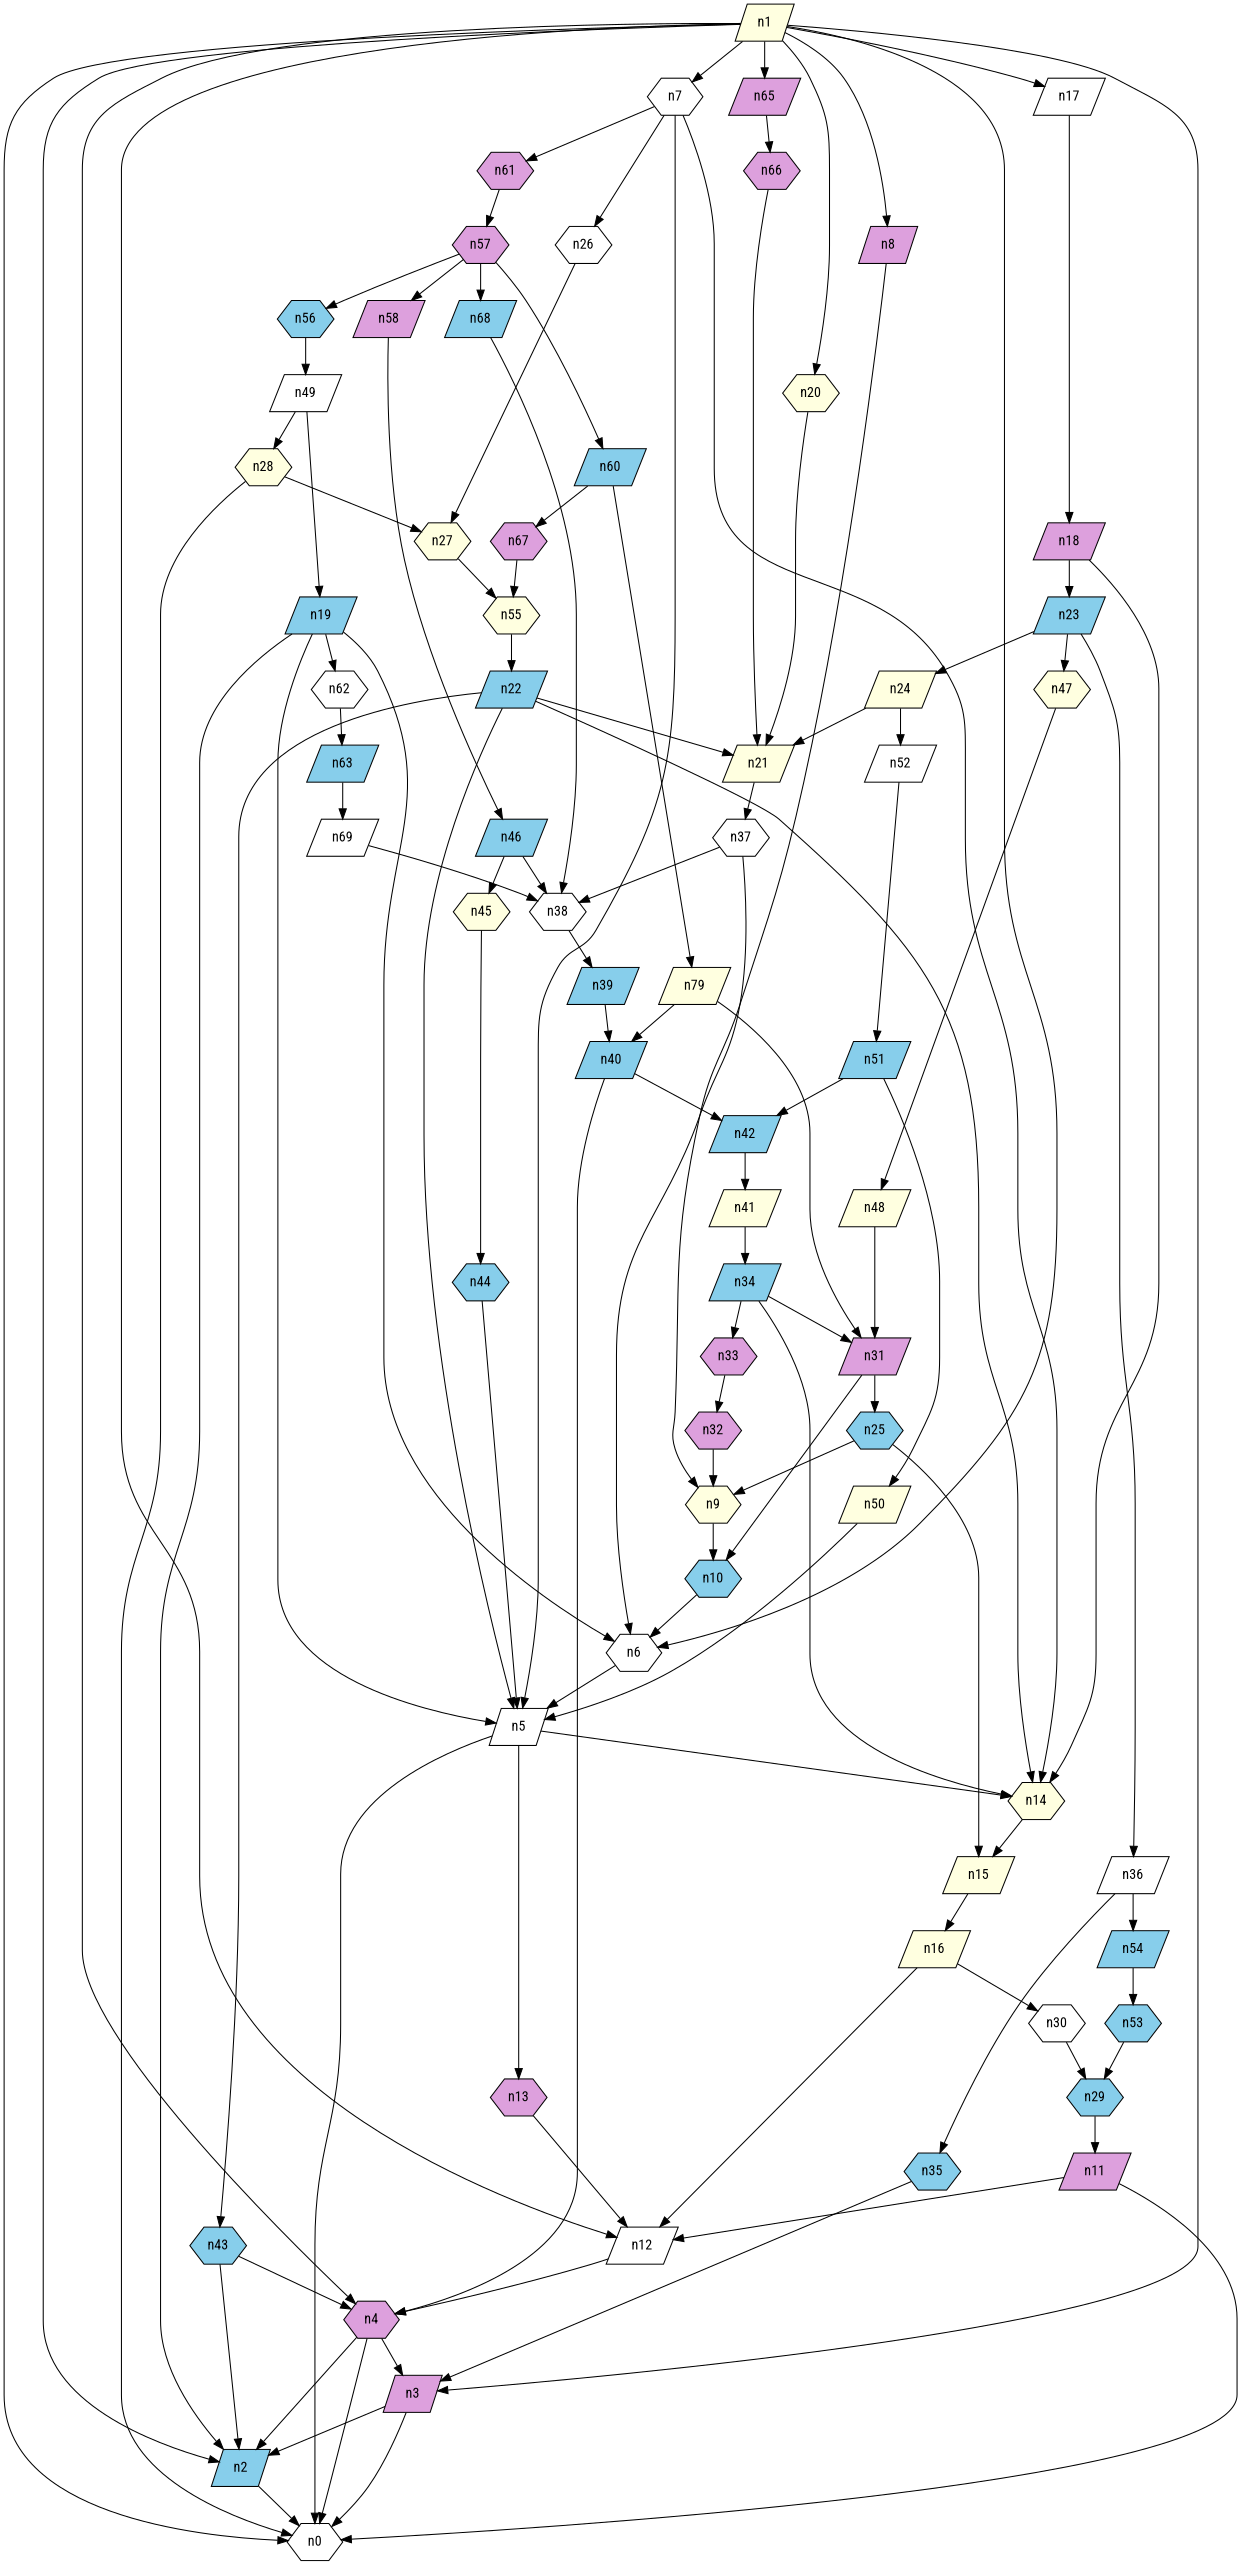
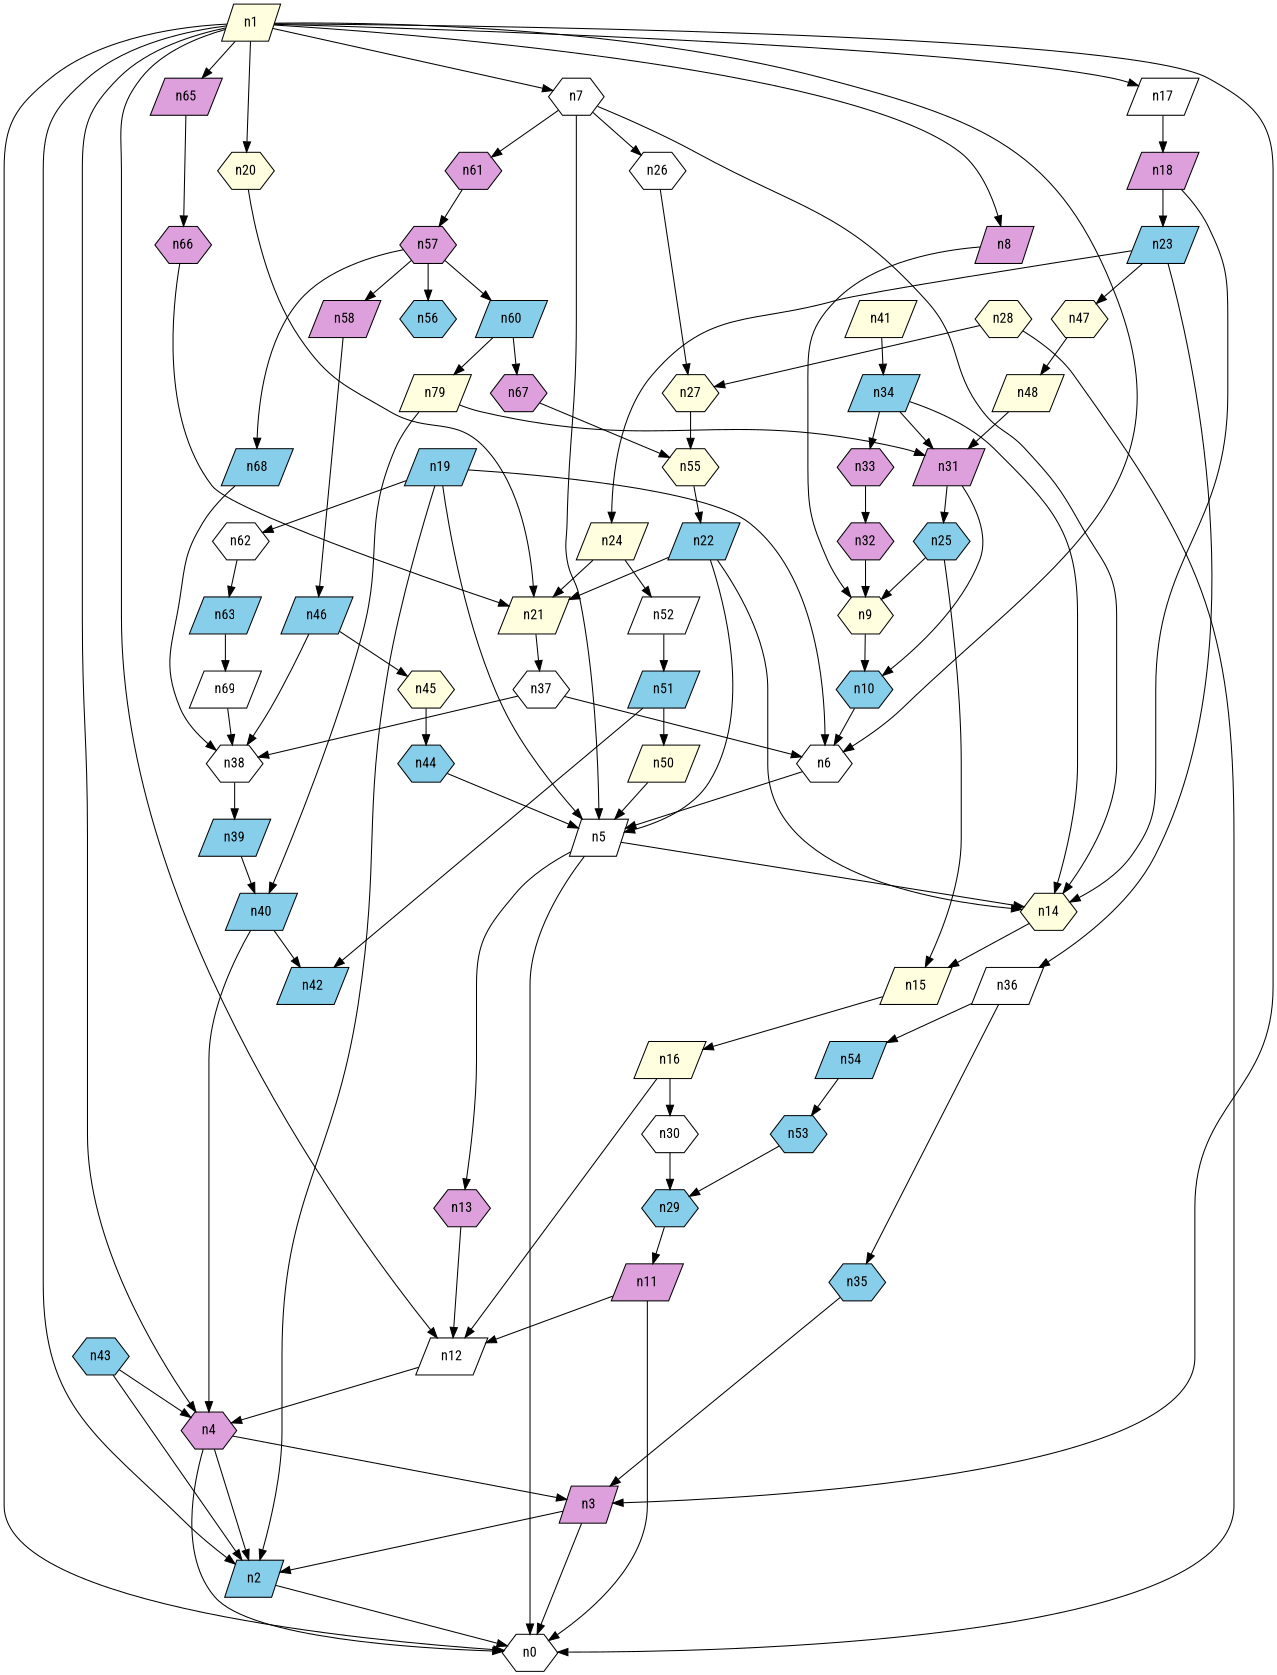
(306, 393) -> none
(745, 1166) -> none
(239, 1374) -> none
